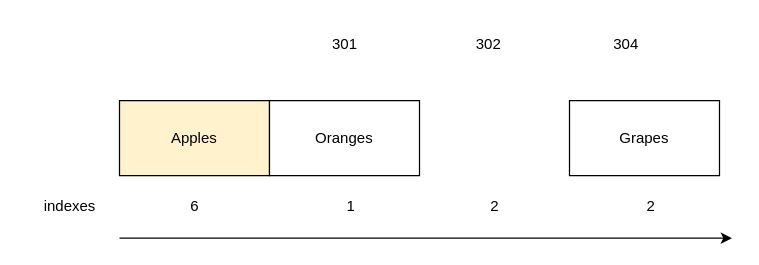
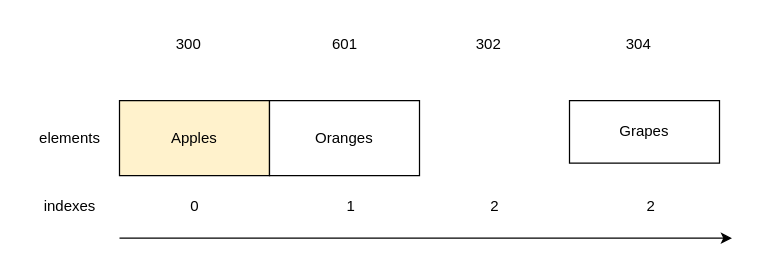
none -> (188, 44)
(345, 44) -> (345, 44)
(626, 44) -> (638, 44)
none -> (69, 138)
(644, 138) -> (644, 132)
(195, 207) -> (195, 207)
